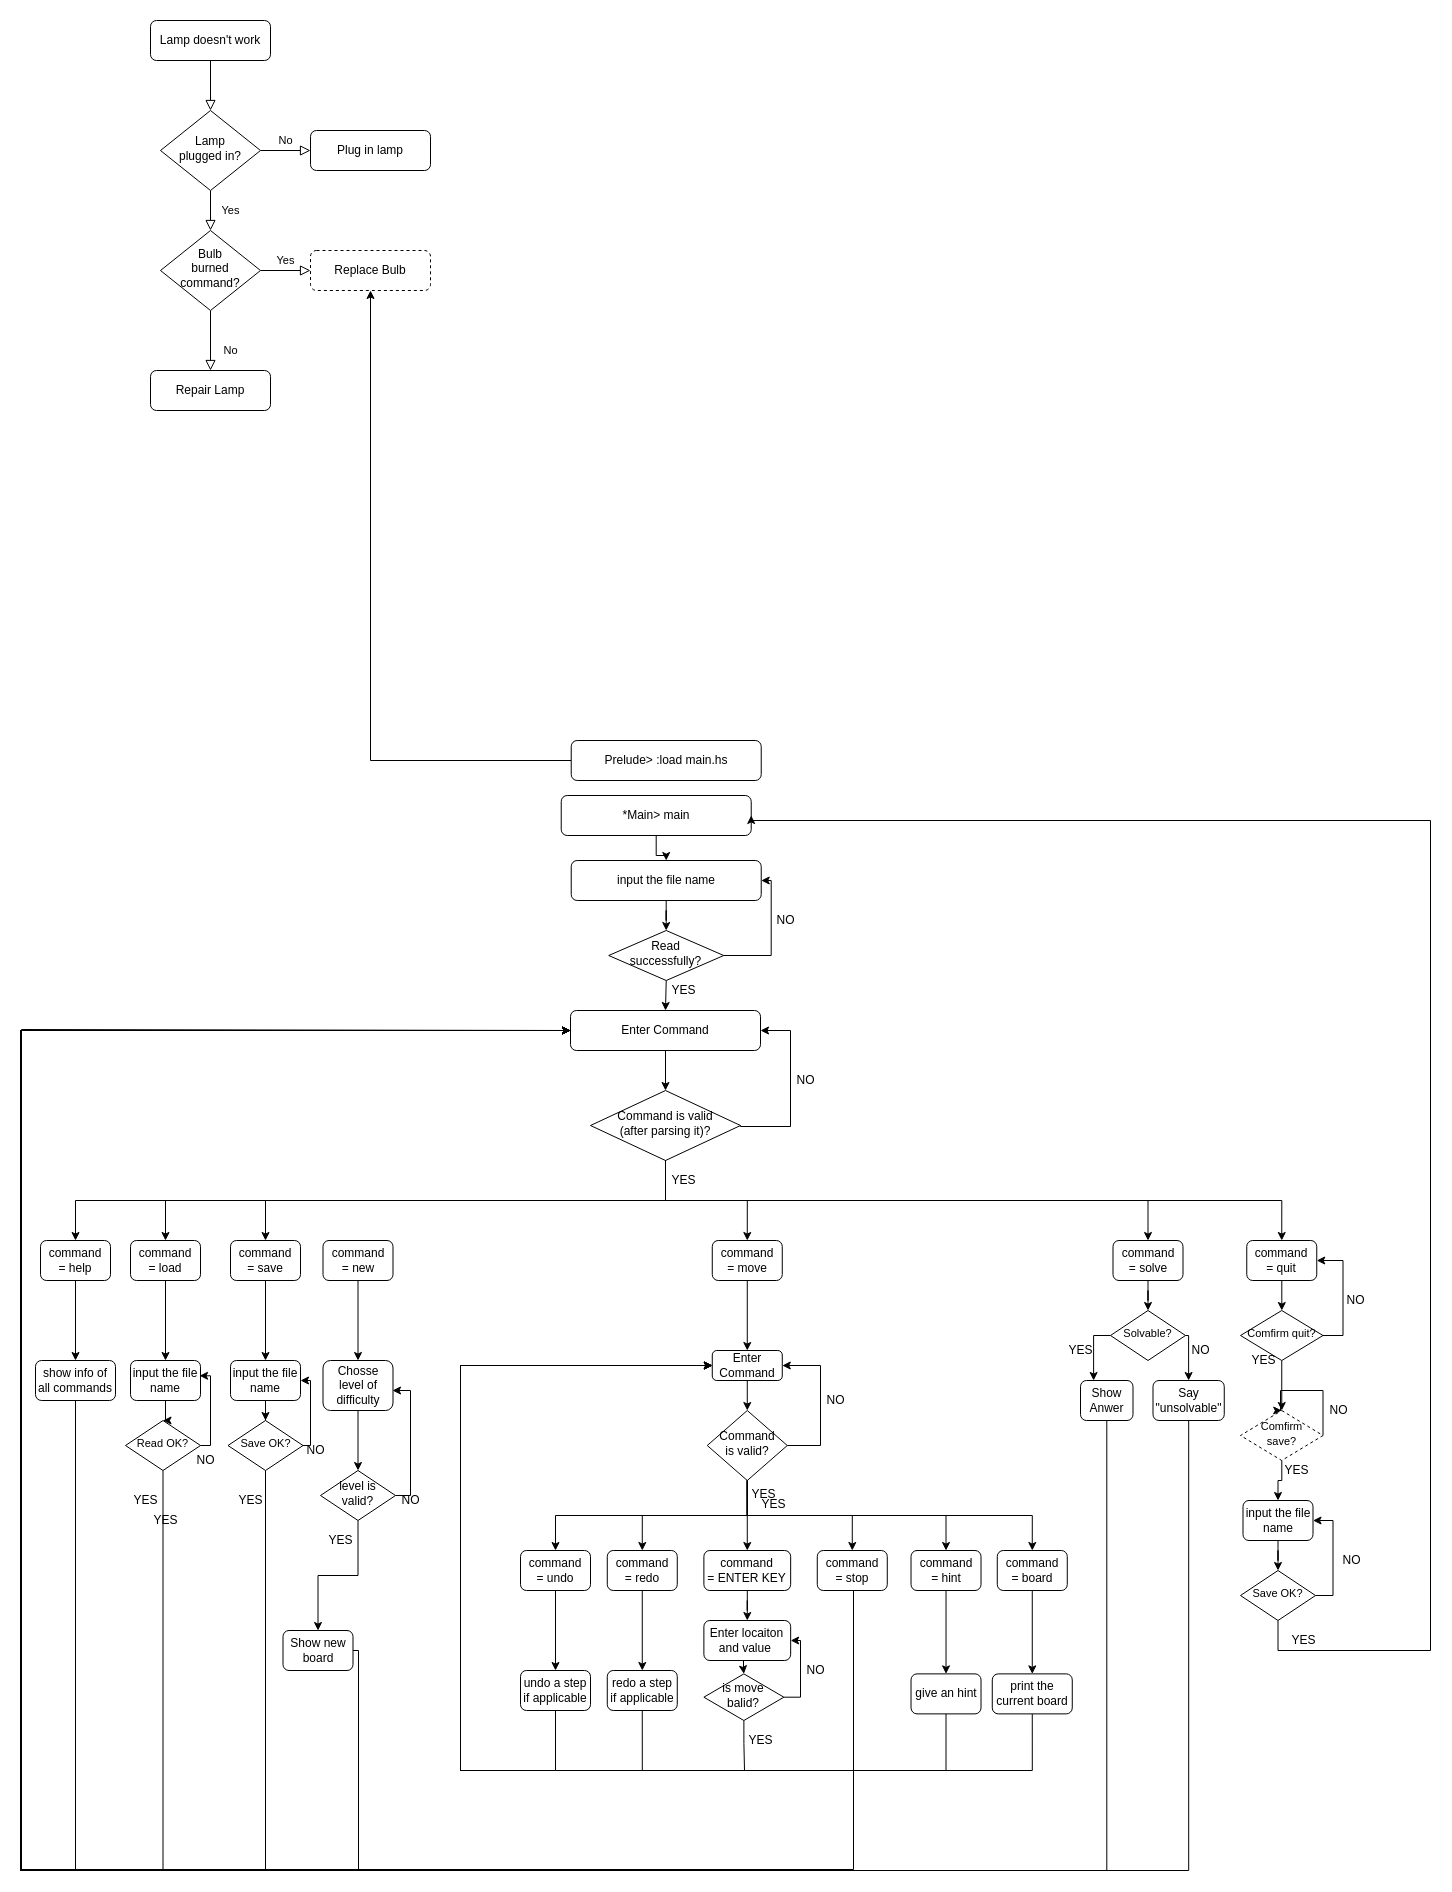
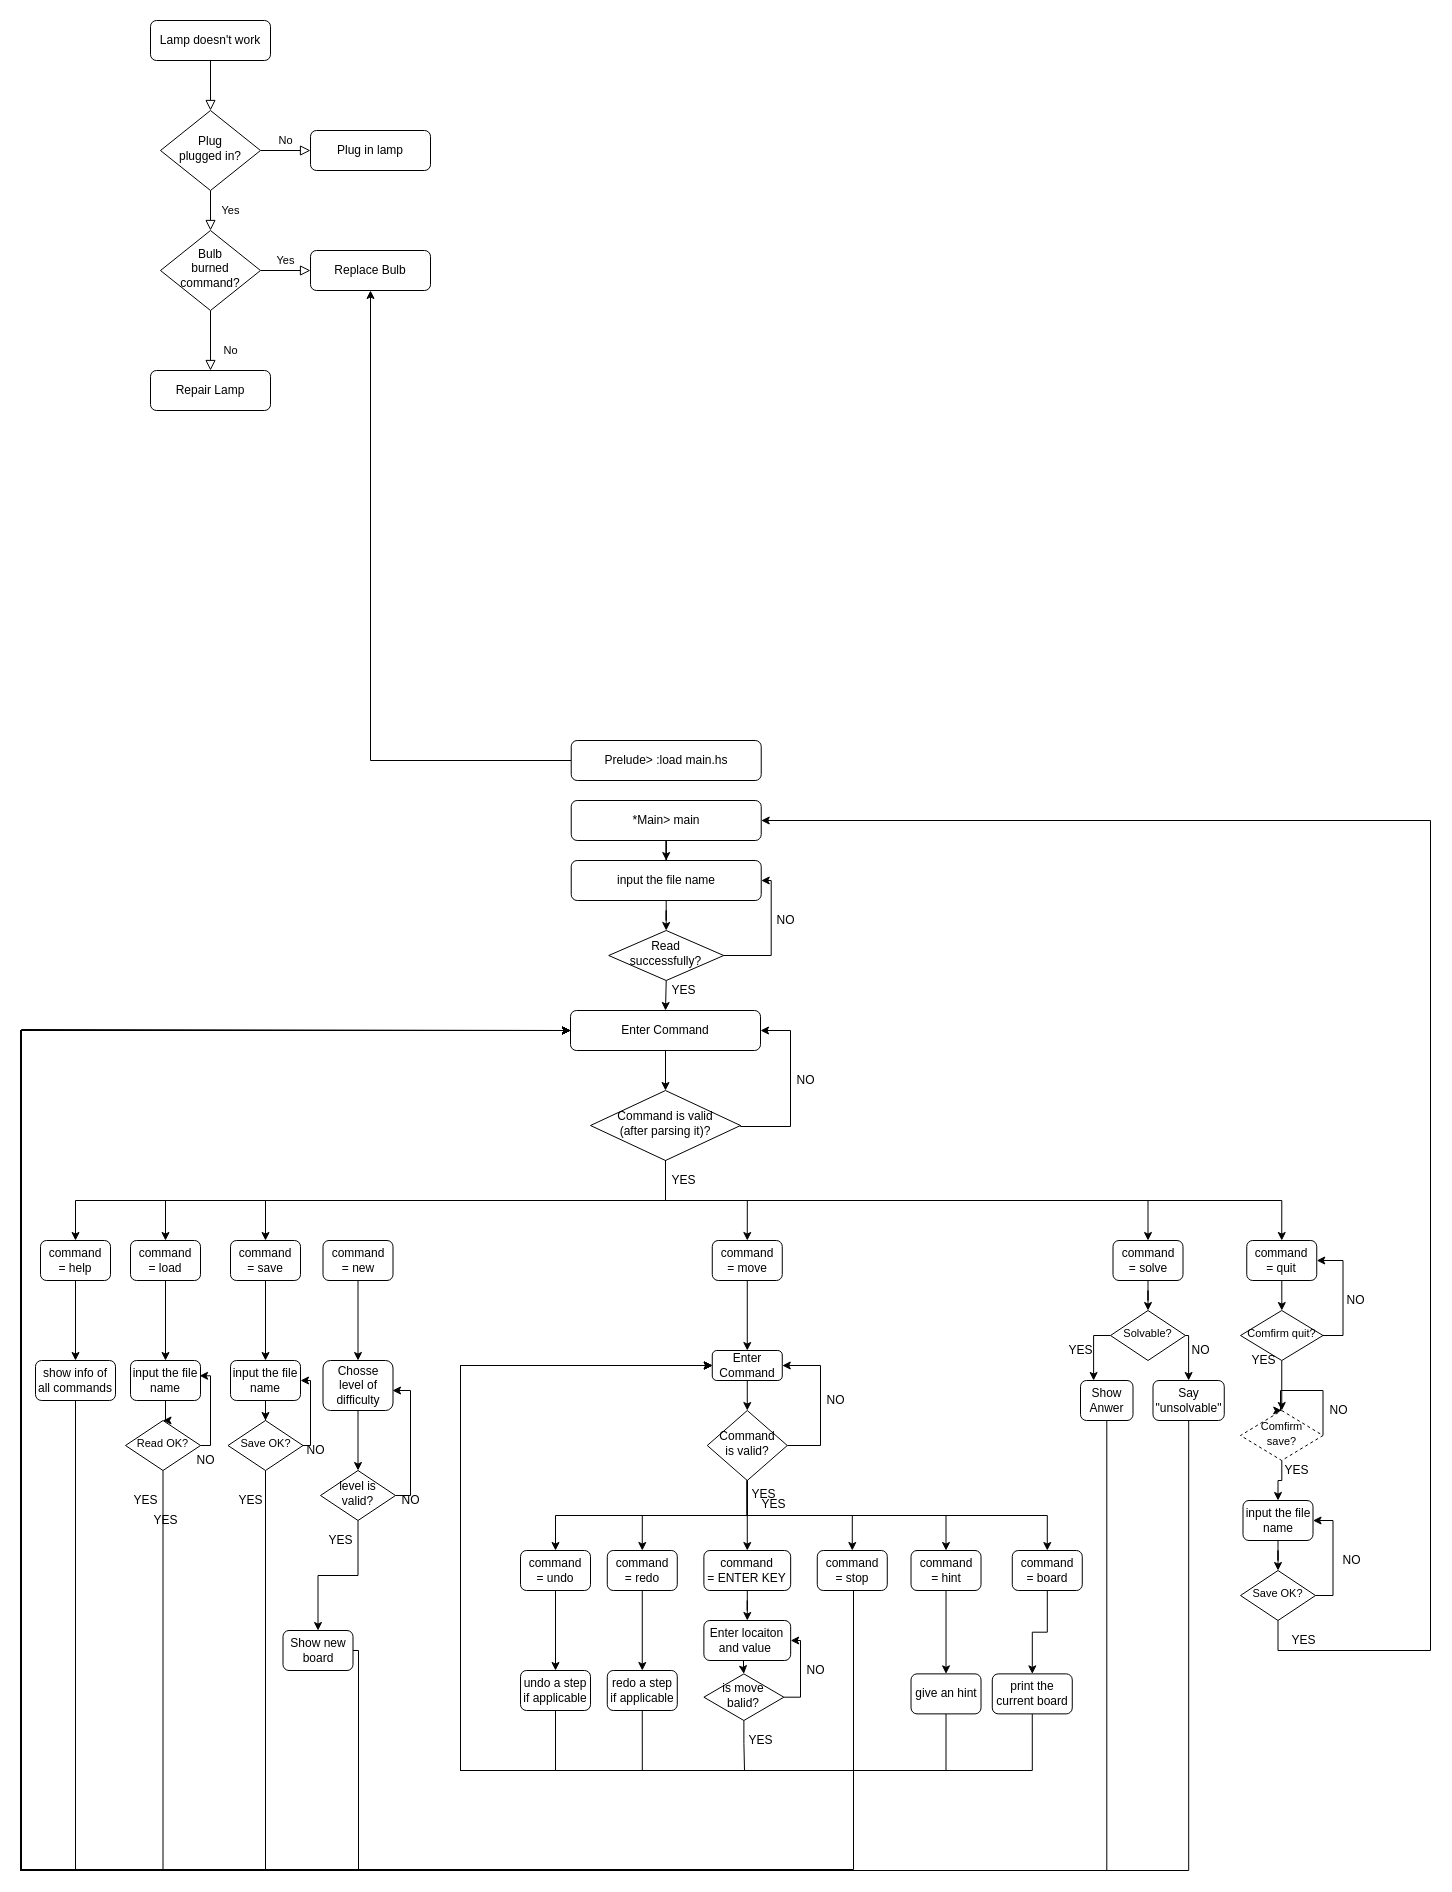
(211, 149) -> (211, 149)
(371, 271) -> (371, 271)
(656, 816) -> (666, 821)
(1032, 1571) -> (1047, 1571)
